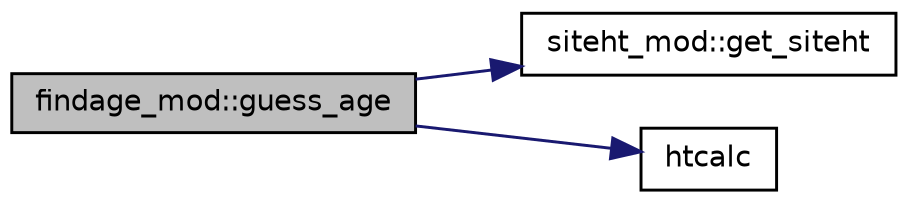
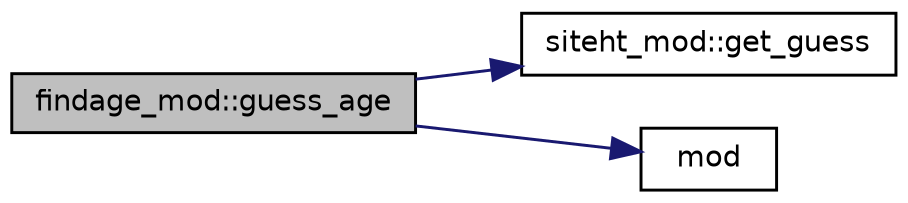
(709, 44) -> (709, 44)
(709, 159) -> (709, 159)
